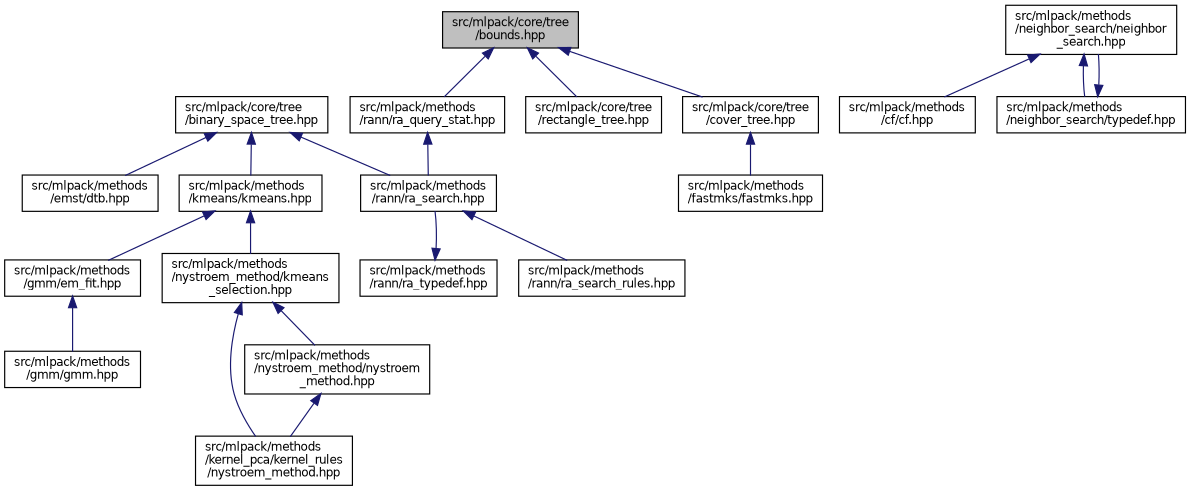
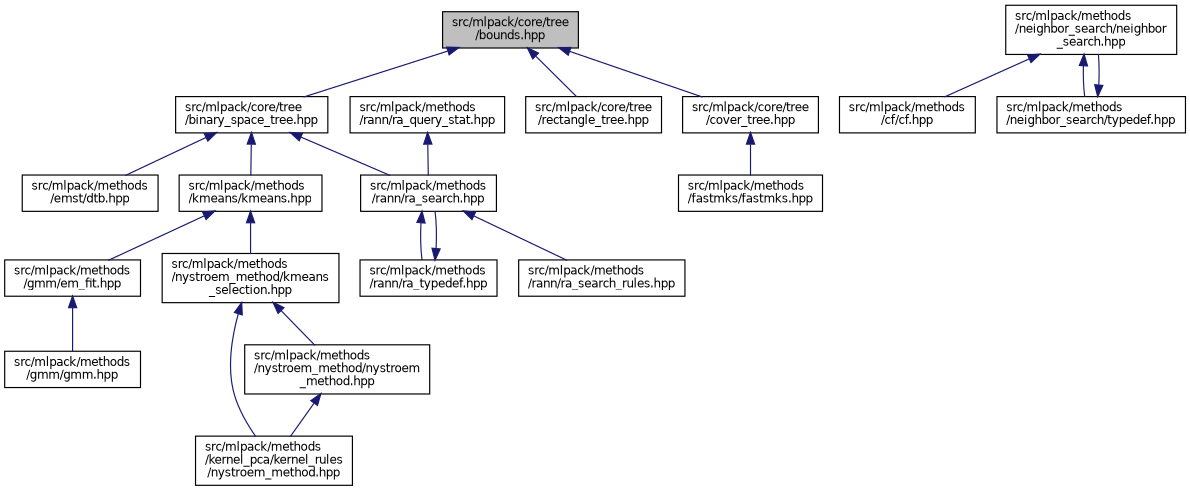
(465, 77) -> (376, 74)
none -> (421, 242)
